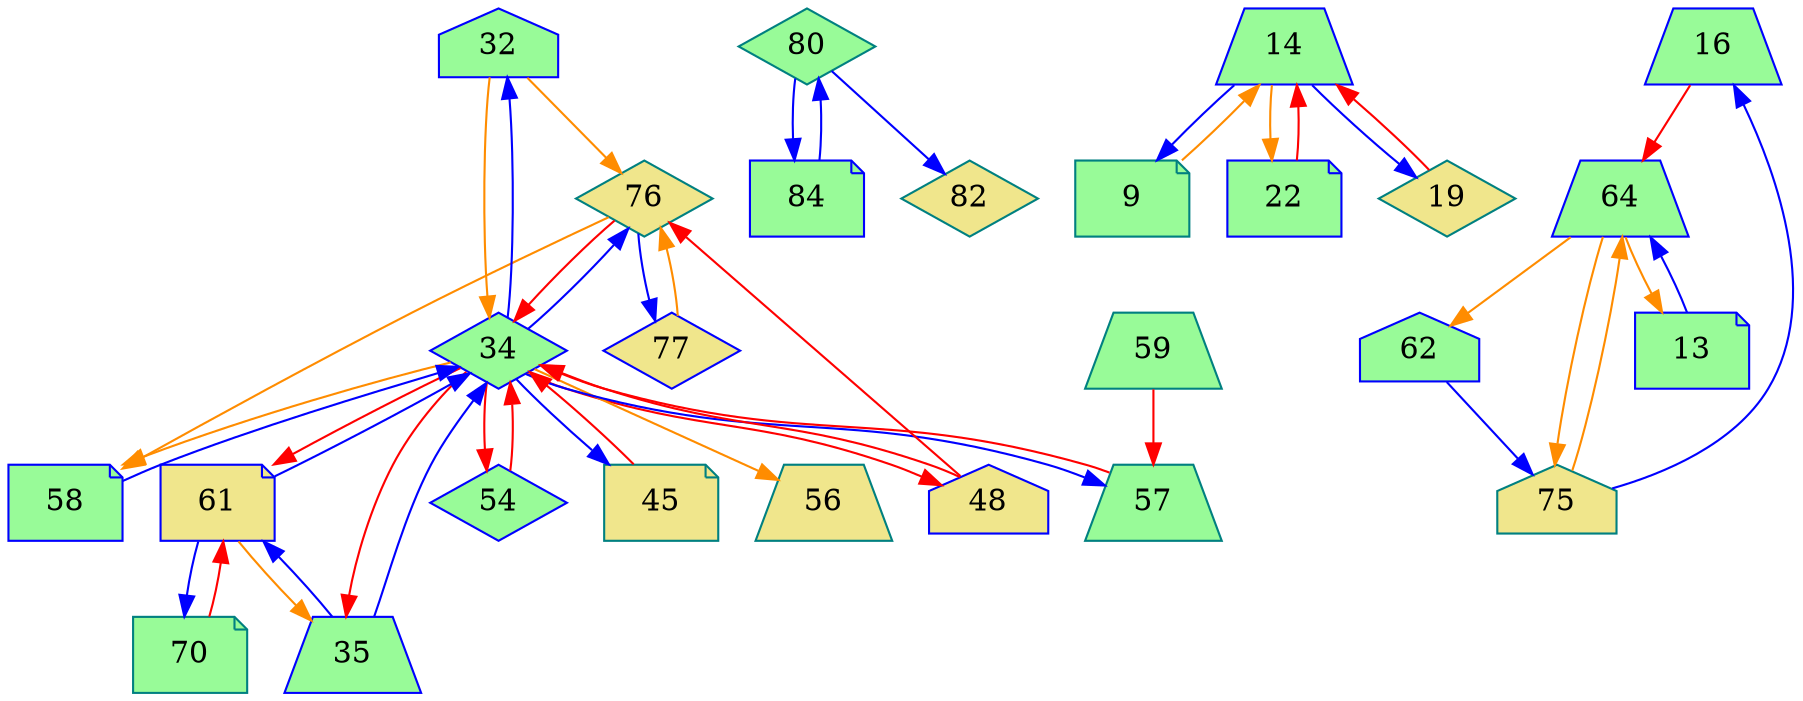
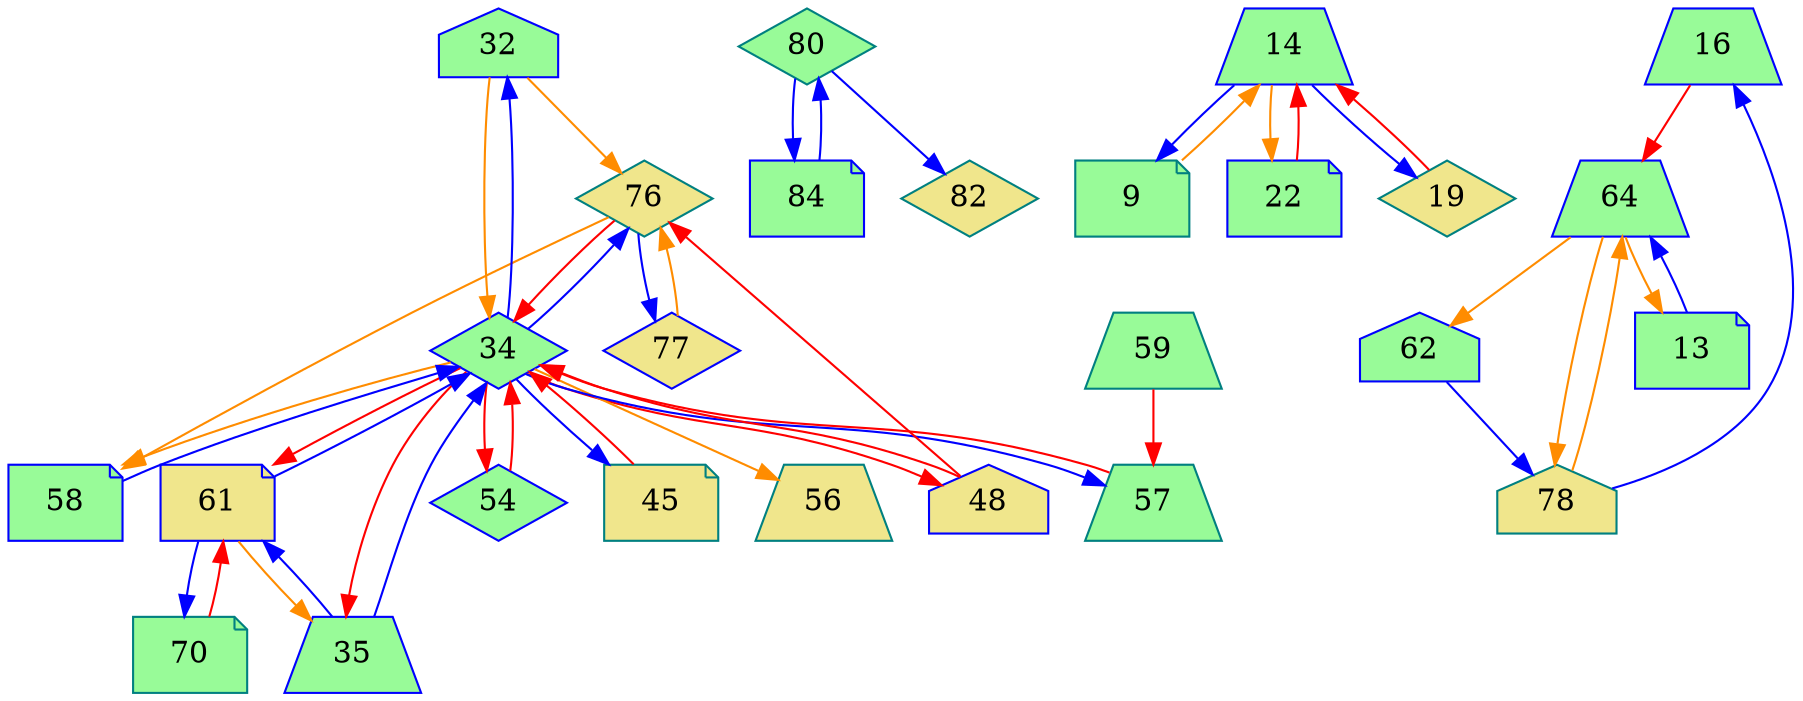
(1557, 503) -> (1557, 503)
